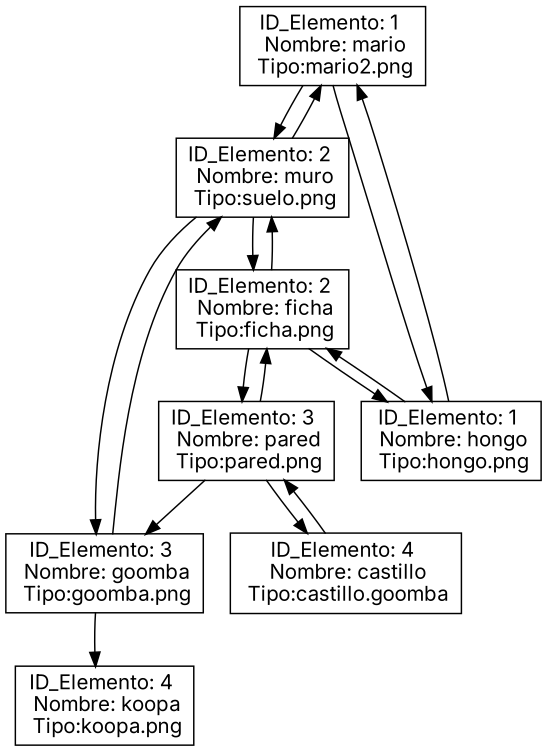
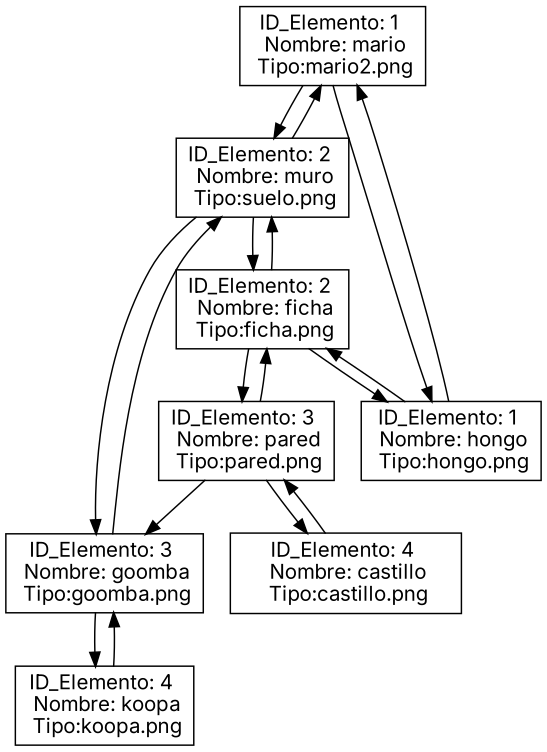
(346, 573) -> (346, 573)
none -> (114, 647)
